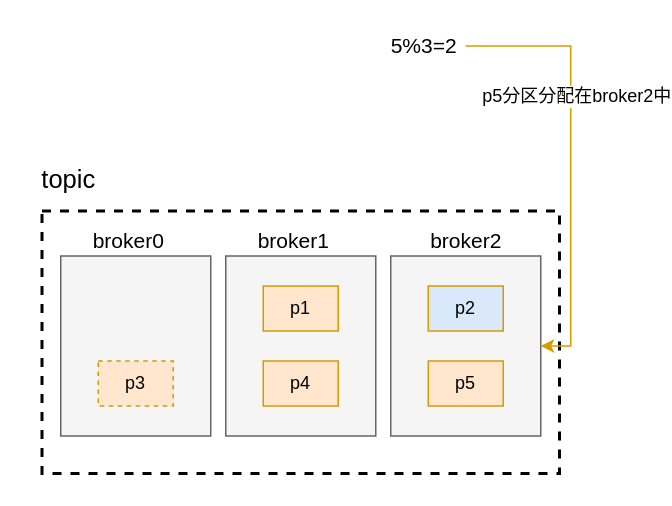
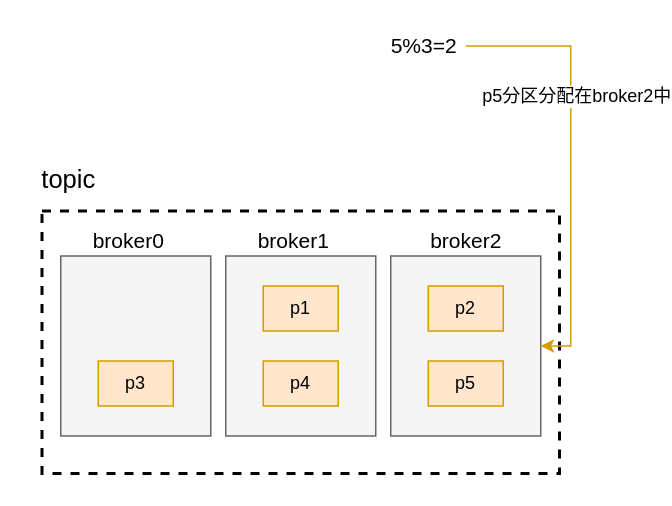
(466, 308) -> (466, 308)
(136, 383) -> (136, 383)
